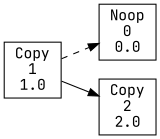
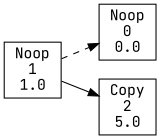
(33, 70) -> (33, 70)
(128, 107) -> (128, 107)
